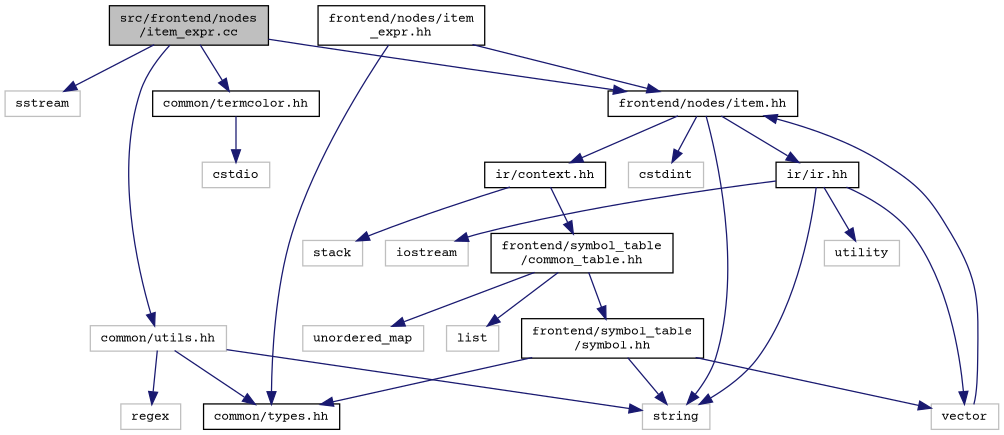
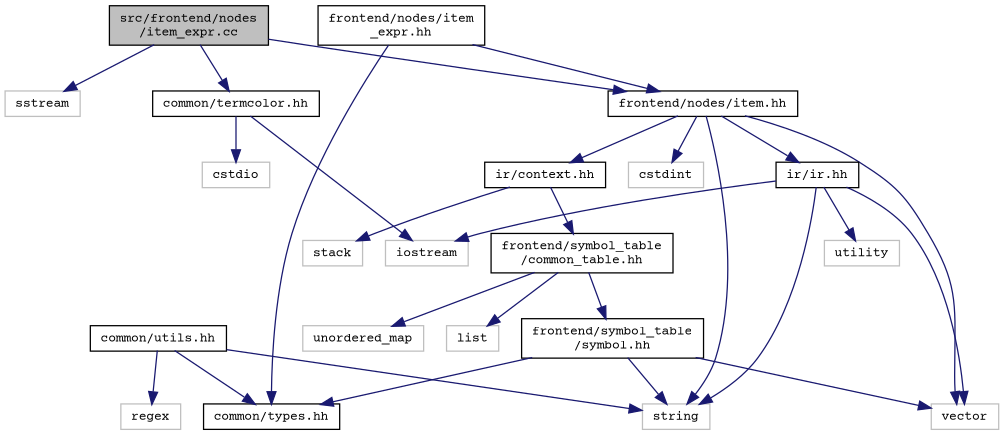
none -> (326, 174)
(129, 175) -> none
(941, 217) -> (912, 208)
(158, 338) -> (158, 338)
